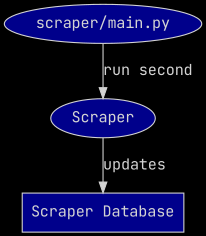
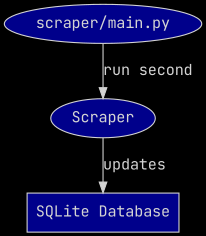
(103, 213) -> (103, 213)
